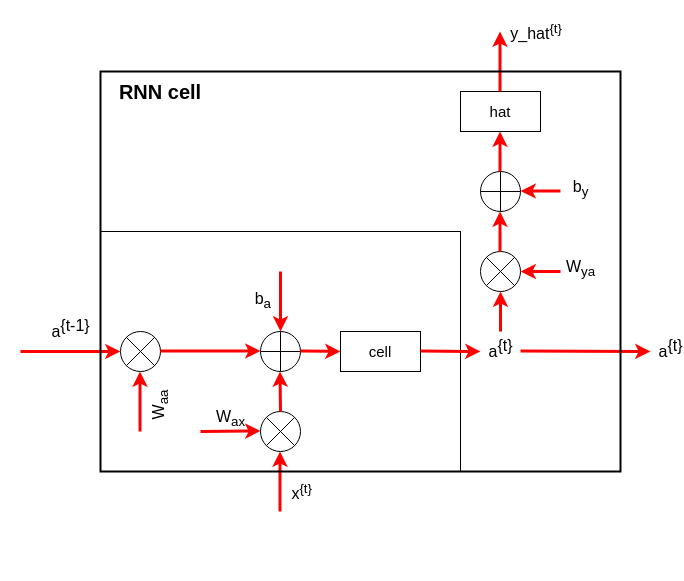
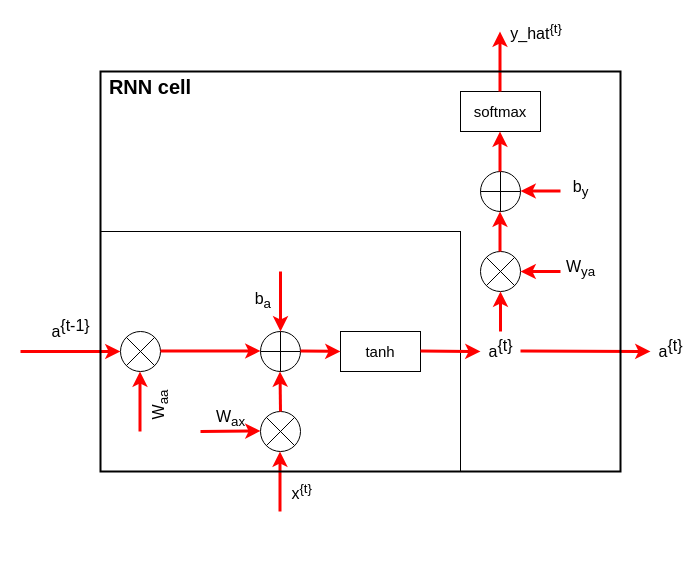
(161, 92) -> (151, 87)
(501, 112) -> (501, 112)
(381, 352) -> (381, 352)
